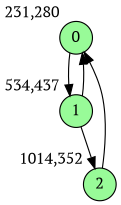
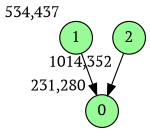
(69, 69) -> none
(86, 142) -> none
